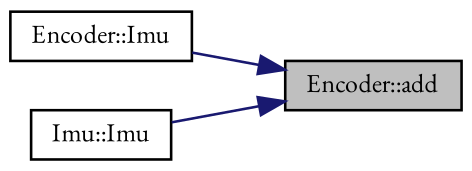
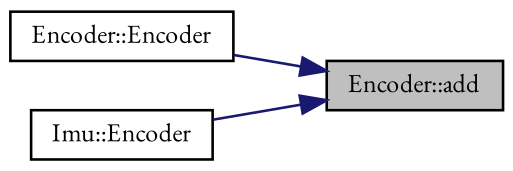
(101, 36) -> (122, 36)
(101, 135) -> (122, 135)
